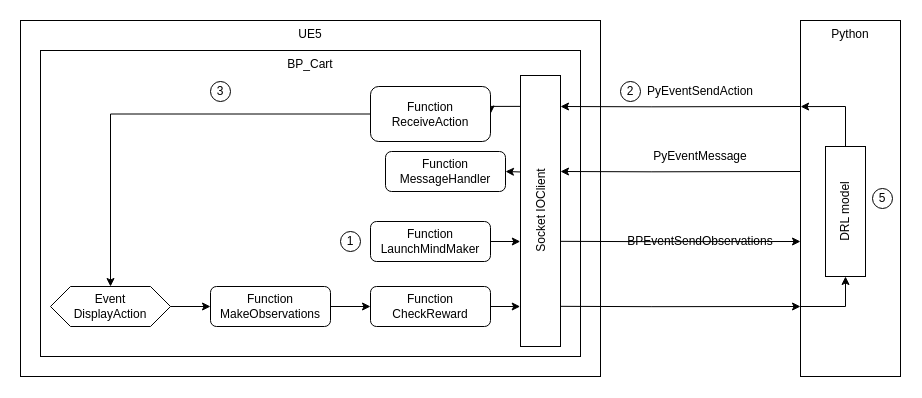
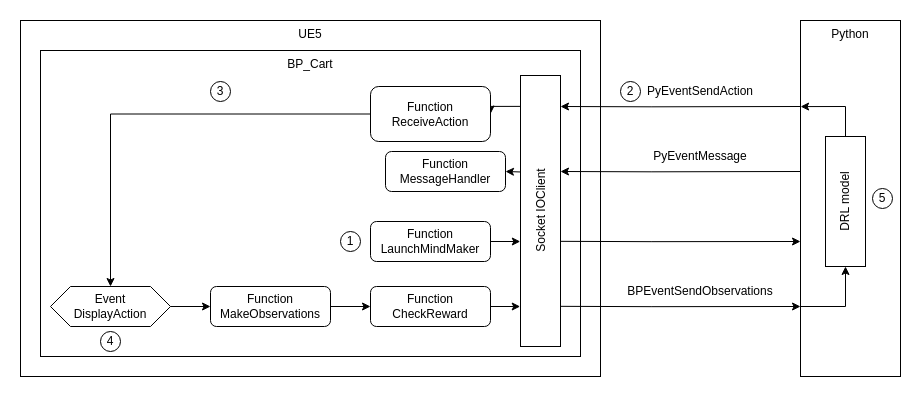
(846, 212) -> (846, 202)
(701, 242) -> (701, 292)
none -> (111, 342)
